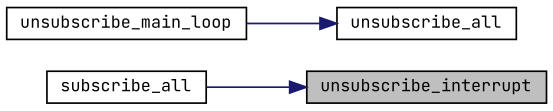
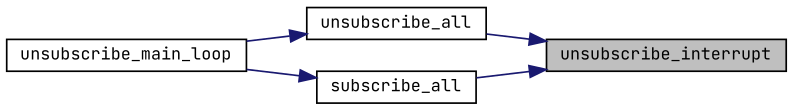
none -> (508, 37)
none -> (273, 73)
